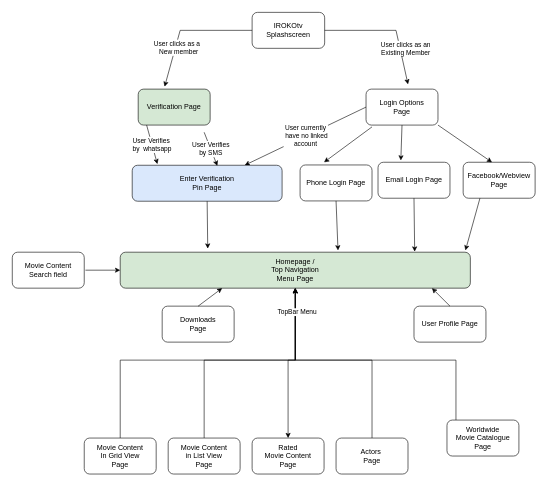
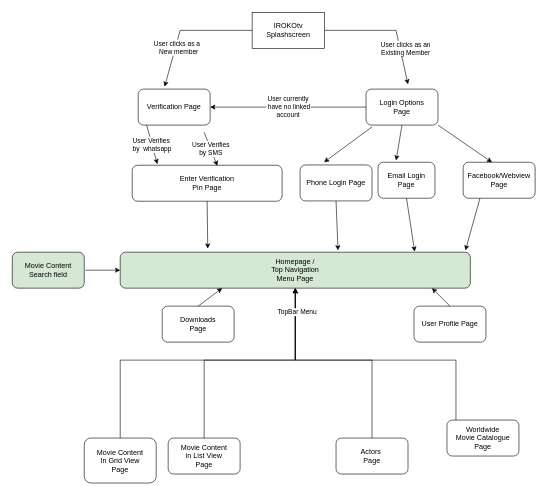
(289, 30) -> (289, 30)
(174, 107) -> (174, 107)
(313, 133) -> (289, 107)
(414, 180) -> (407, 180)
(207, 183) -> (207, 183)
(48, 270) -> (48, 270)
(288, 432) -> none
(120, 456) -> (120, 461)
(288, 456) -> none
